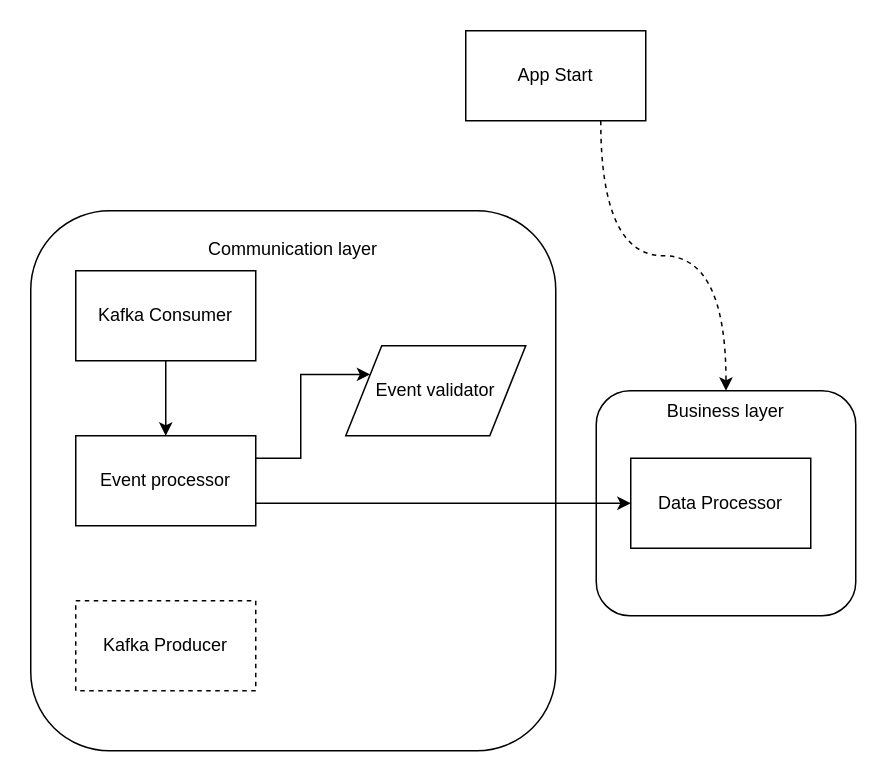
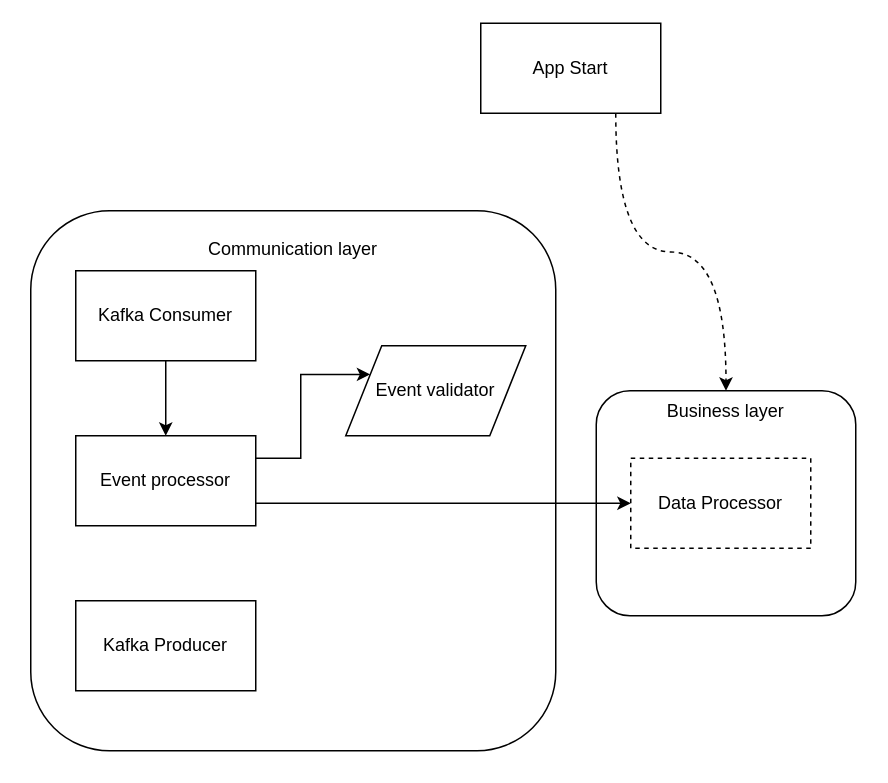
(556, 76) -> (571, 68)
(721, 503) -> (721, 503)
(166, 646) -> (166, 646)
